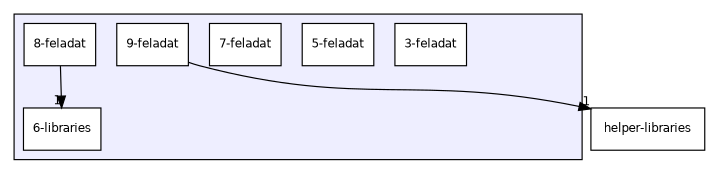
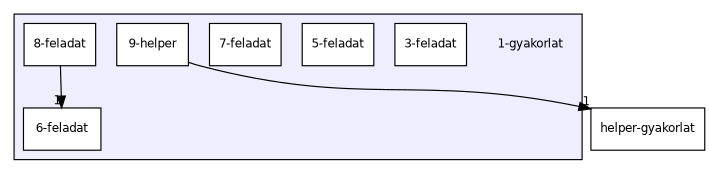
(153, 45) -> (153, 45)
none -> (530, 45)
(62, 129) -> (62, 129)
(648, 129) -> (648, 129)
